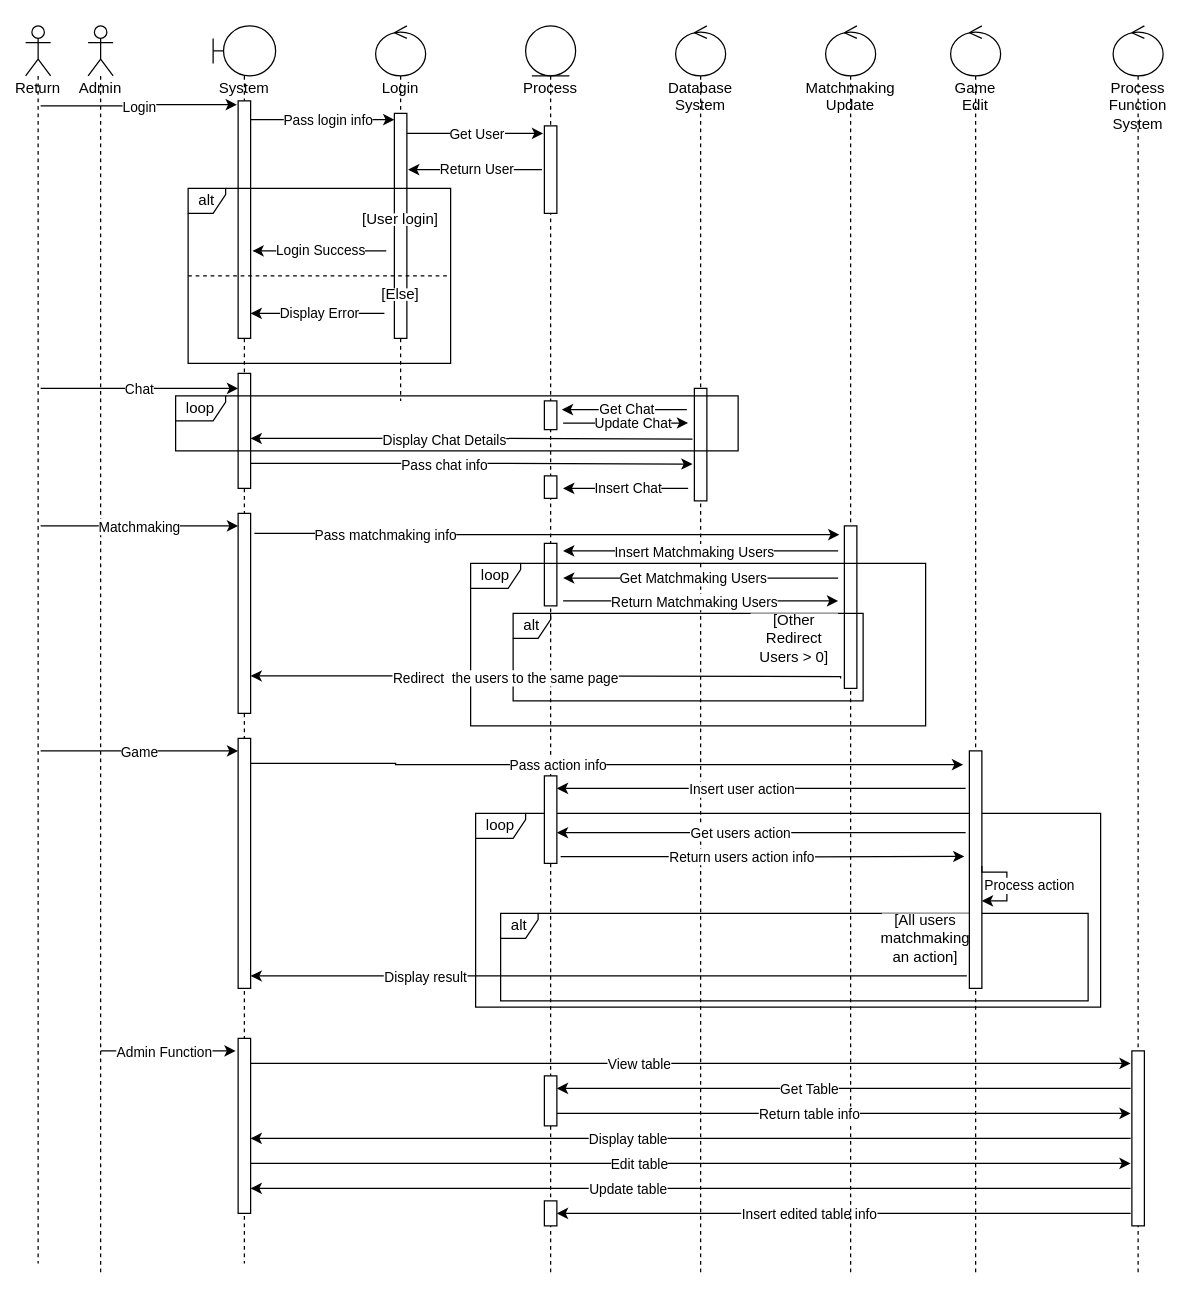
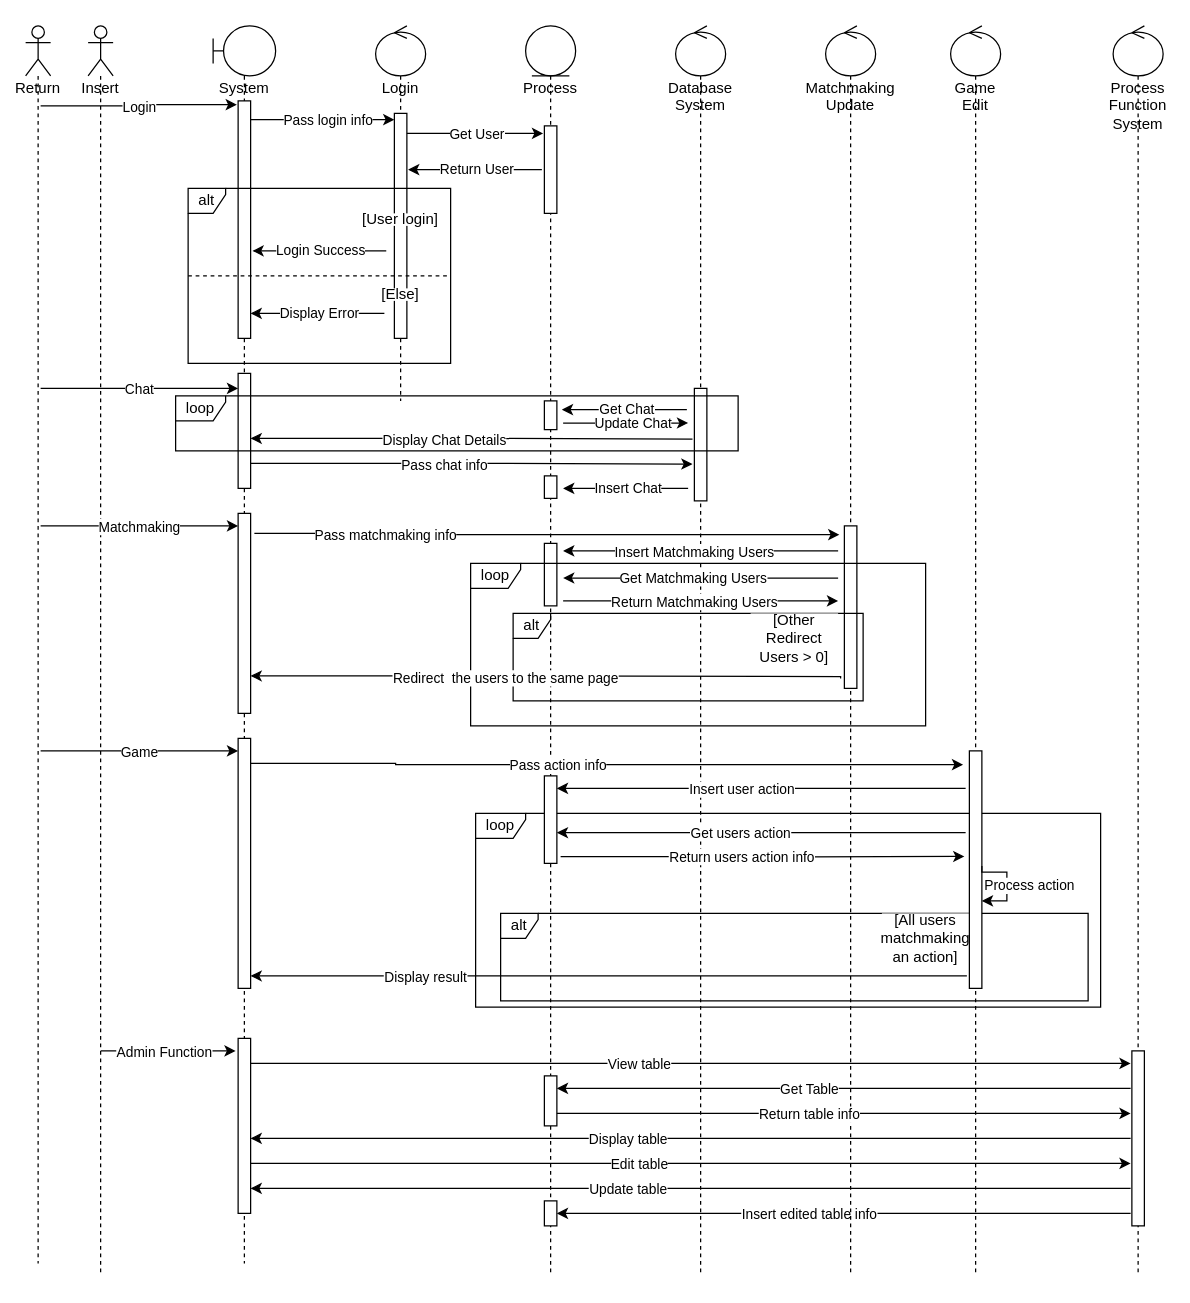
(101, 97) -> (101, 106)
